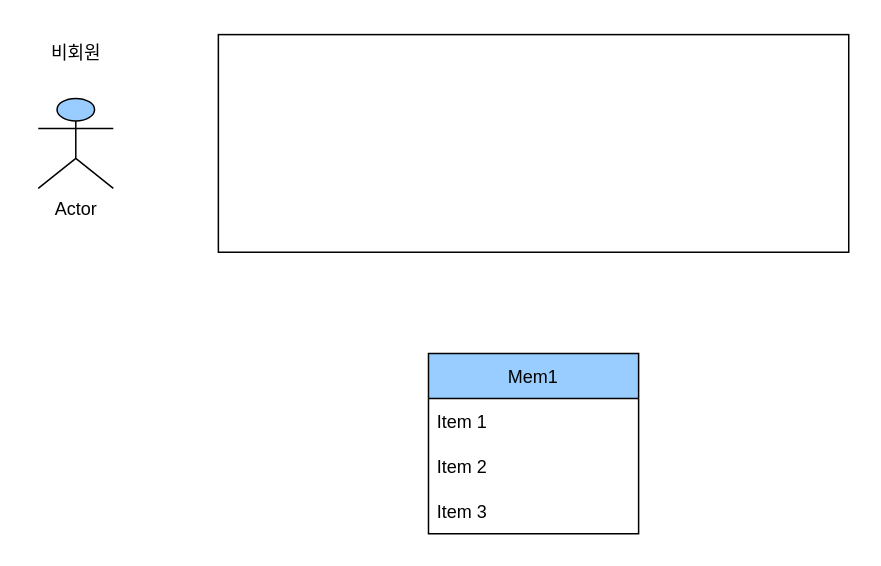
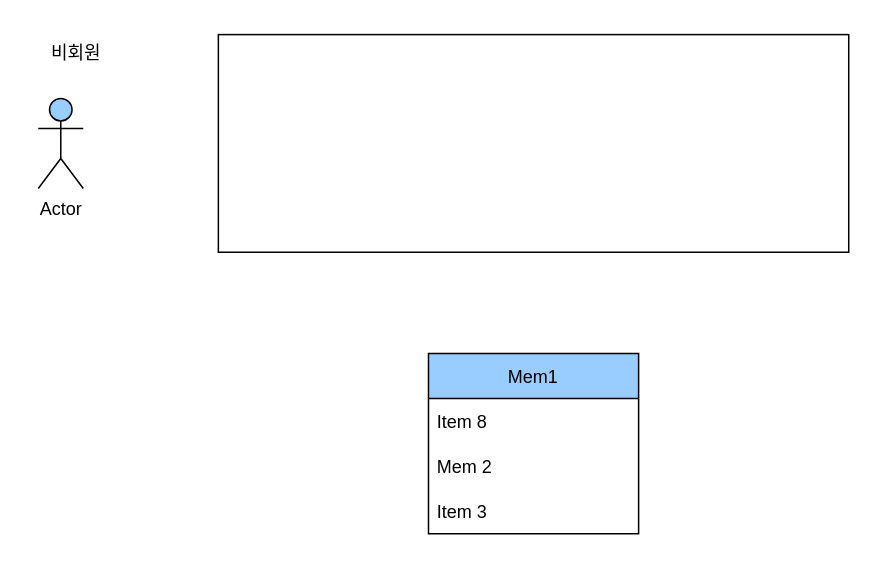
(76, 143) -> (61, 143)
(464, 422) -> (464, 422)
(464, 467) -> (459, 467)
